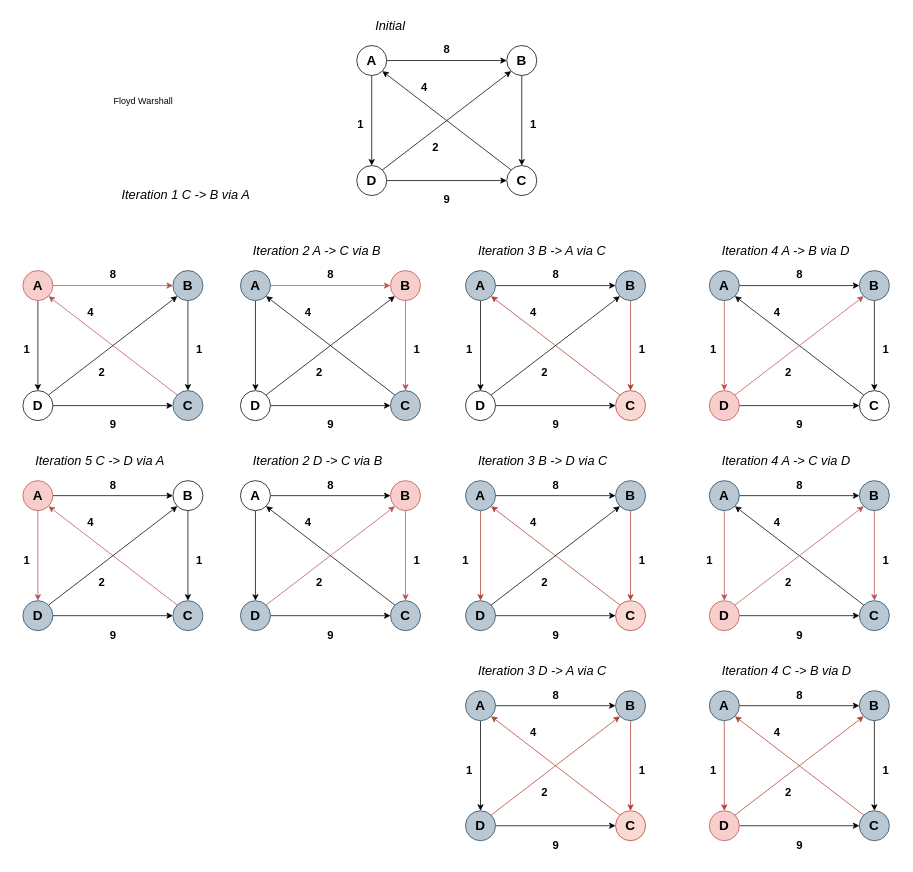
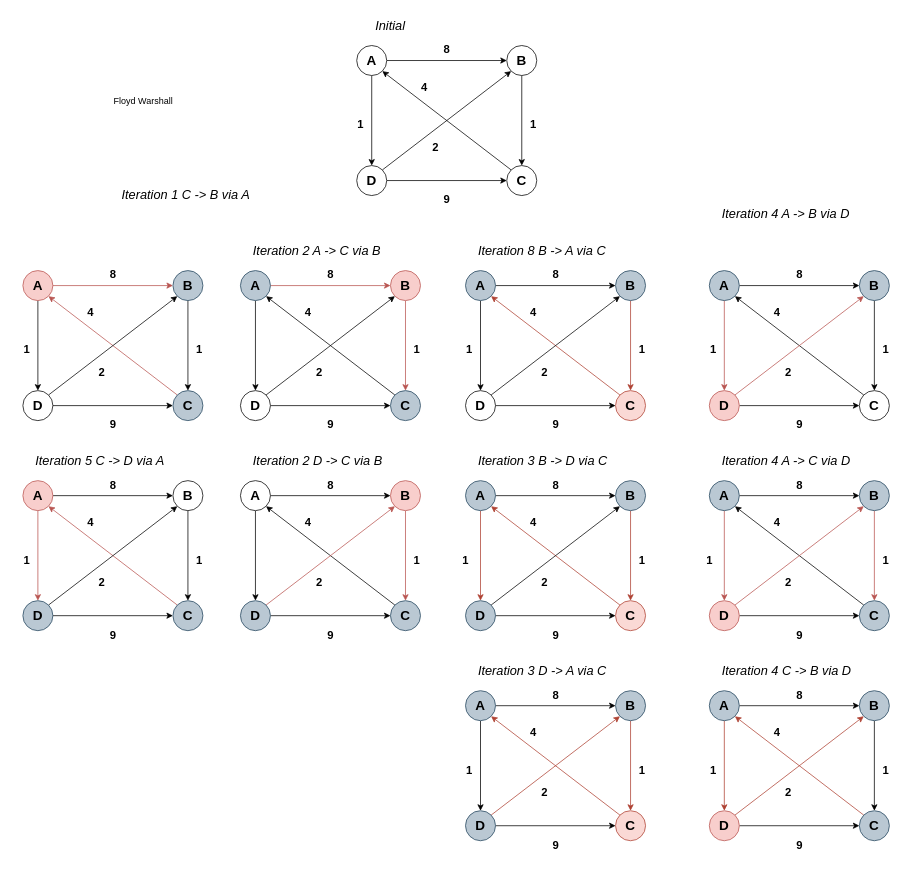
(529, 252) -> (529, 252)
(786, 252) -> (786, 214)
